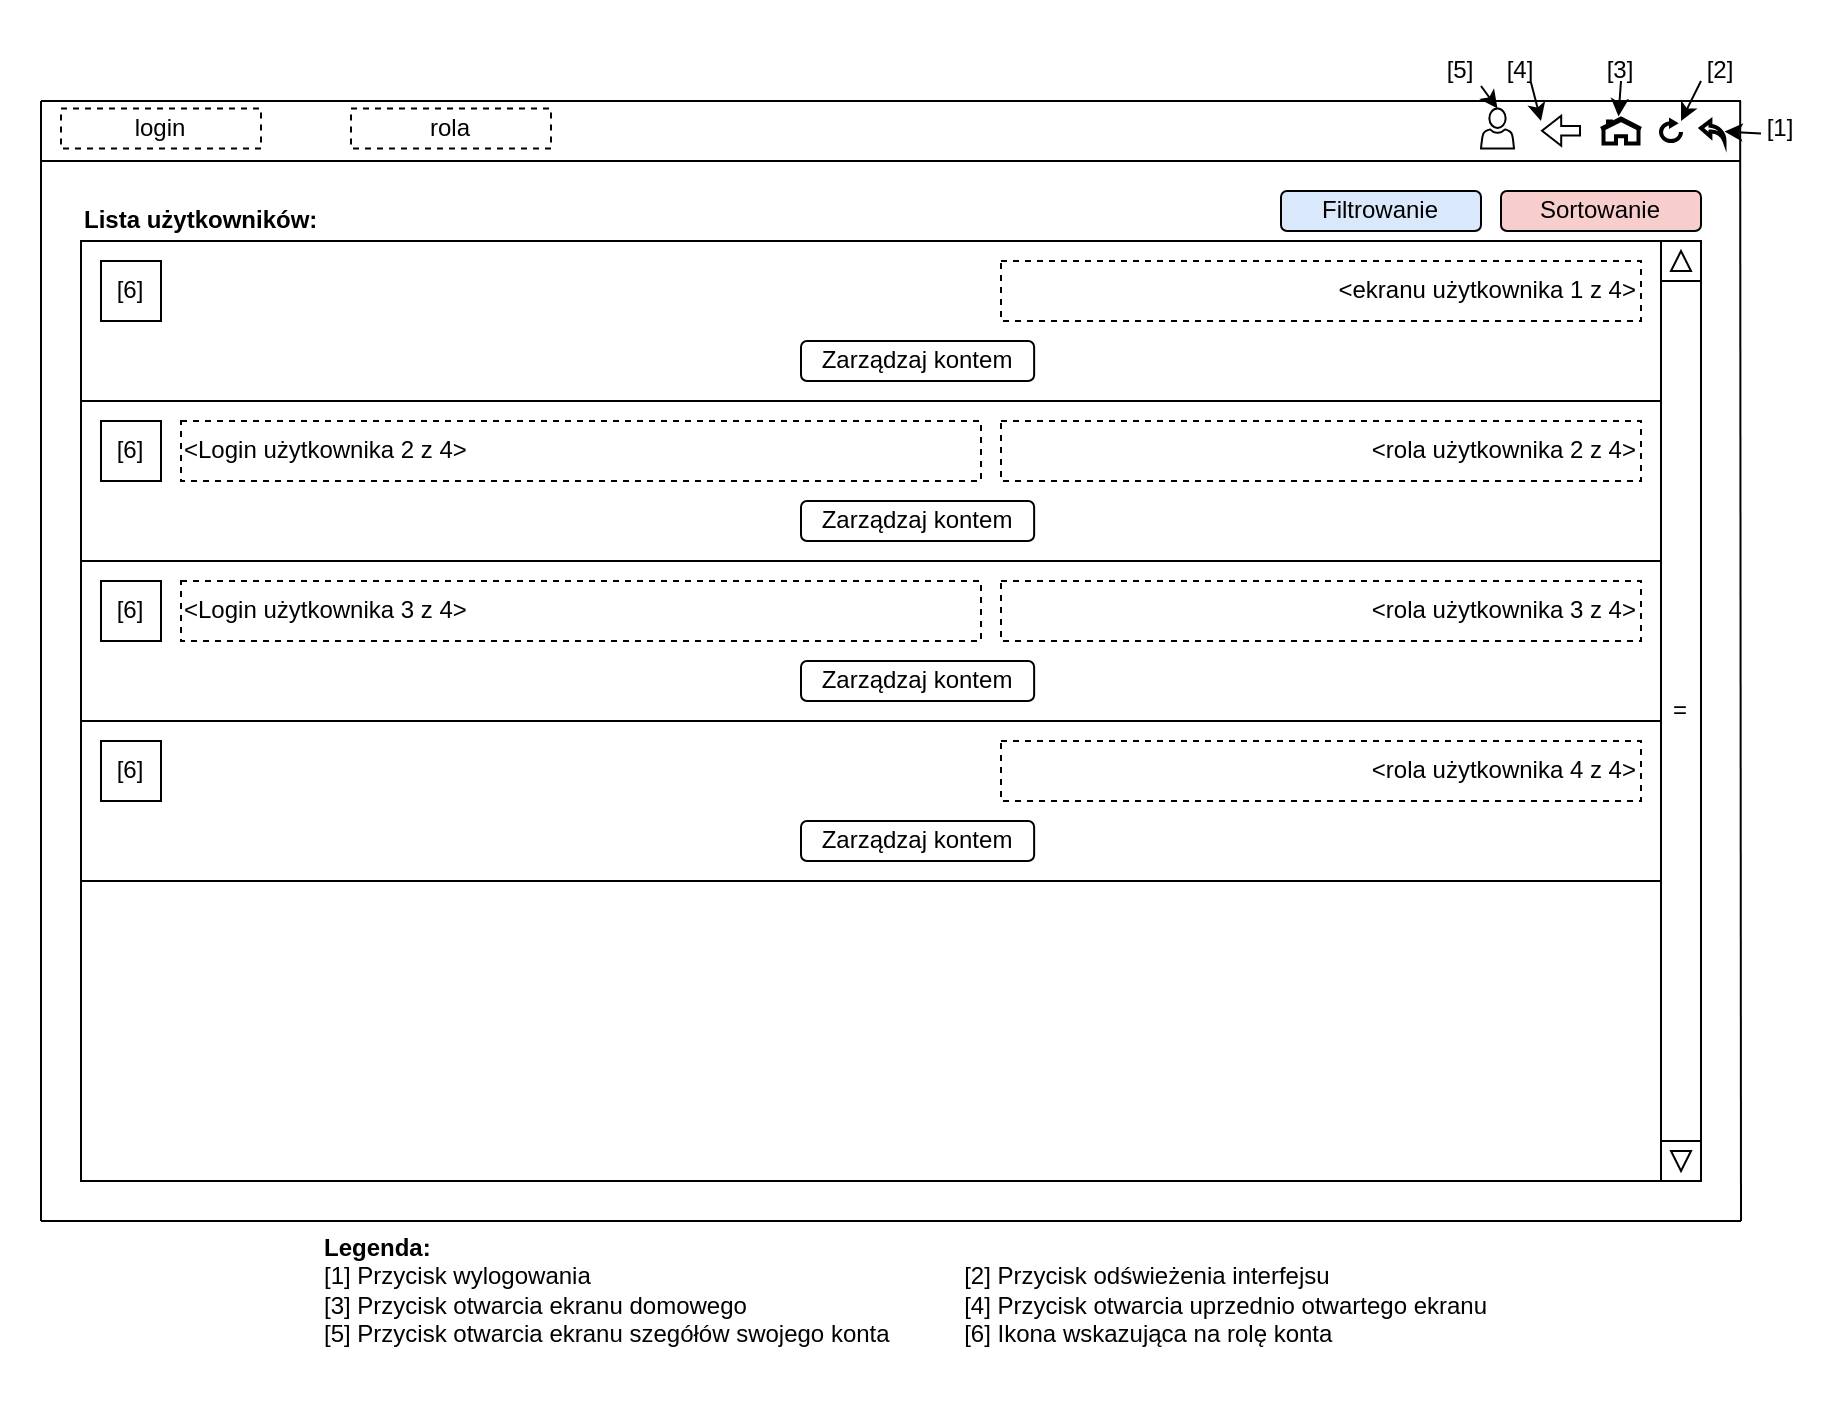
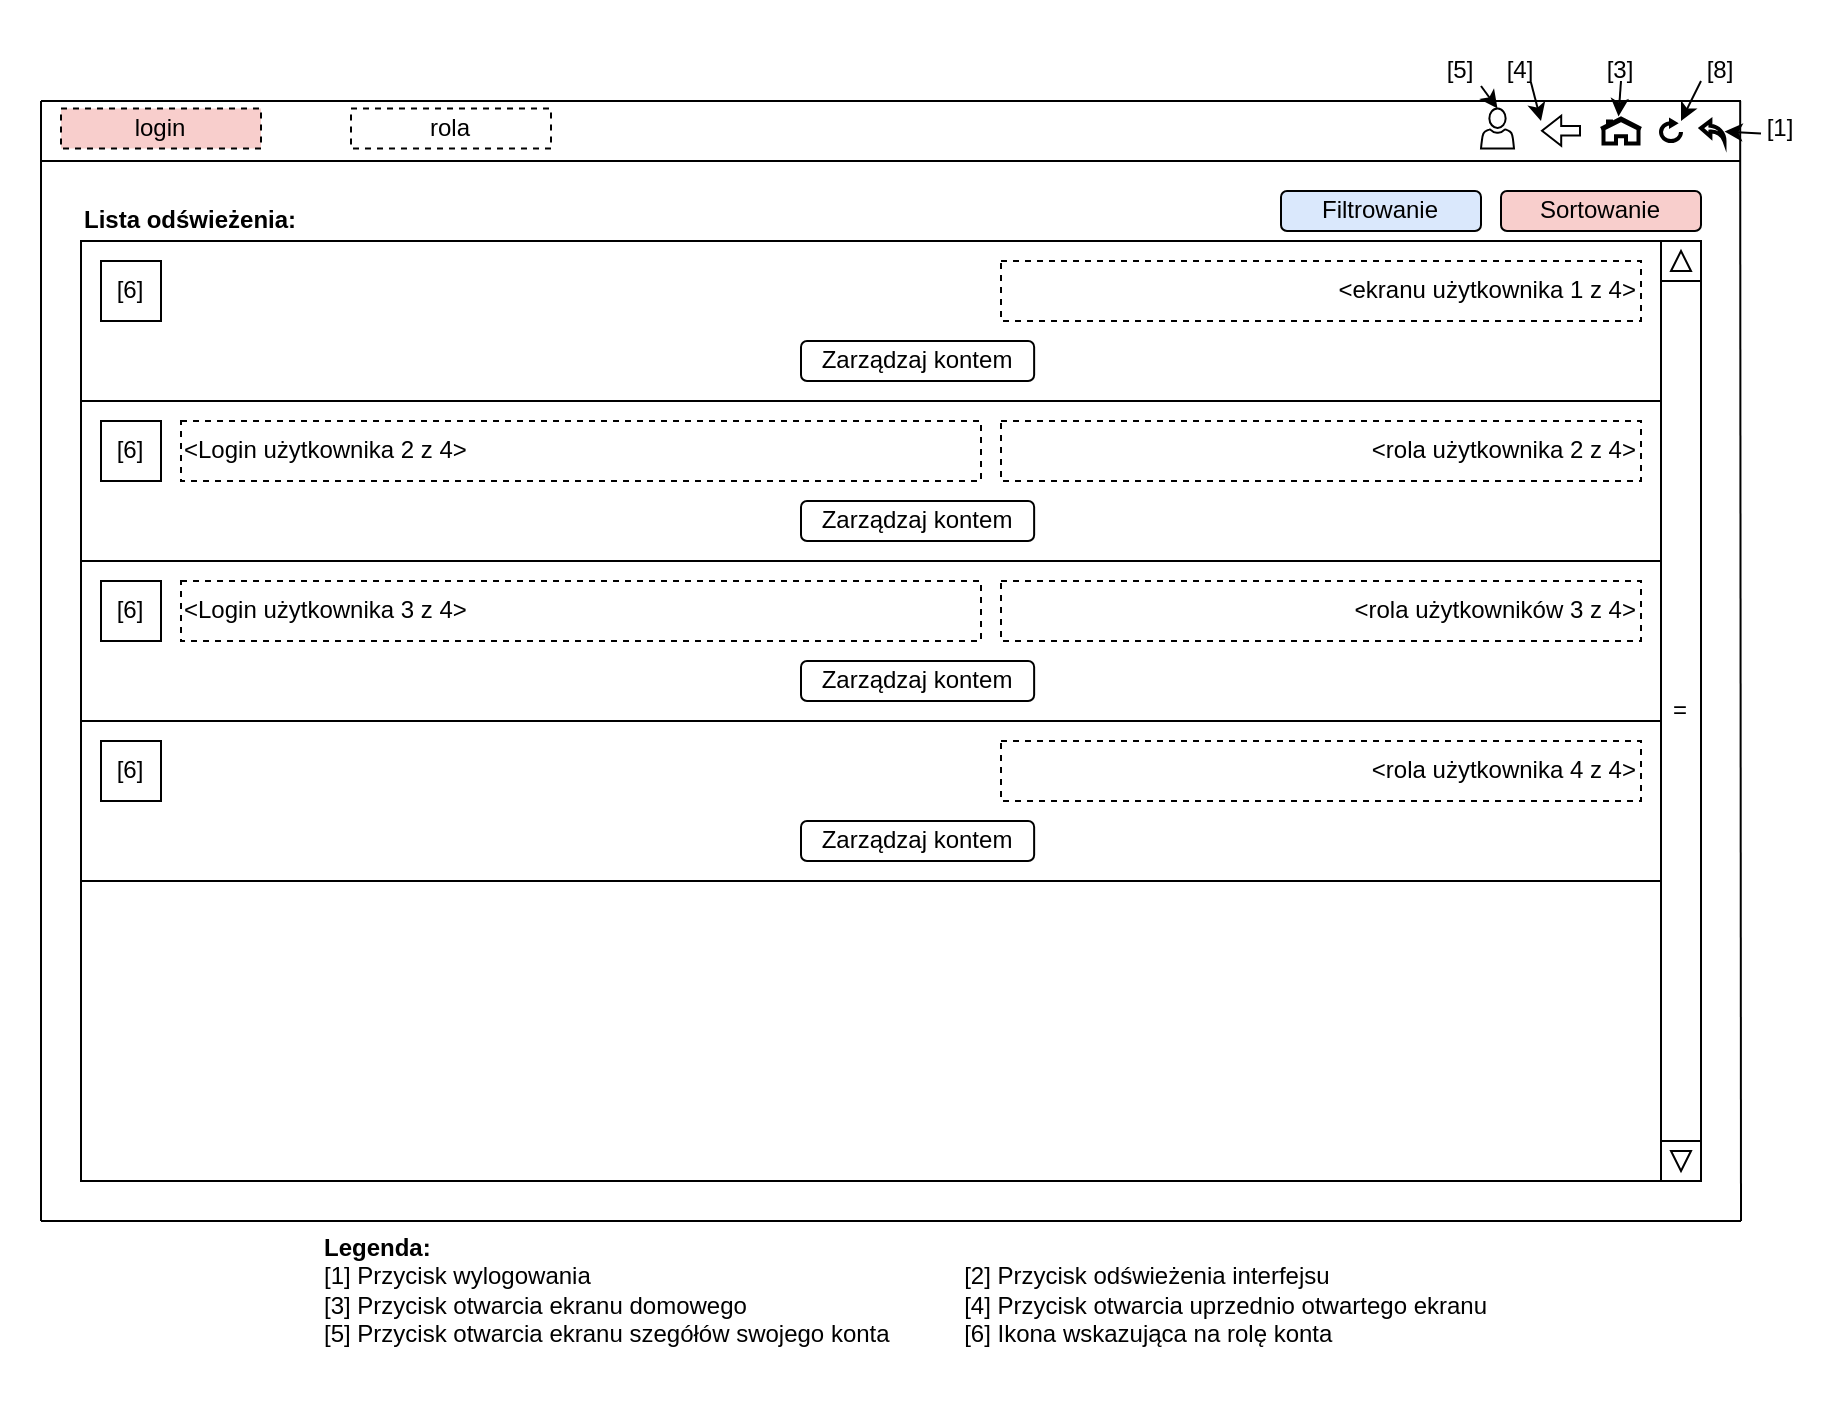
(1721, 71) -> (1721, 71)
(161, 129) -> (161, 129)
(200, 221) -> (190, 221)
(1494, 611) -> (1488, 611)
